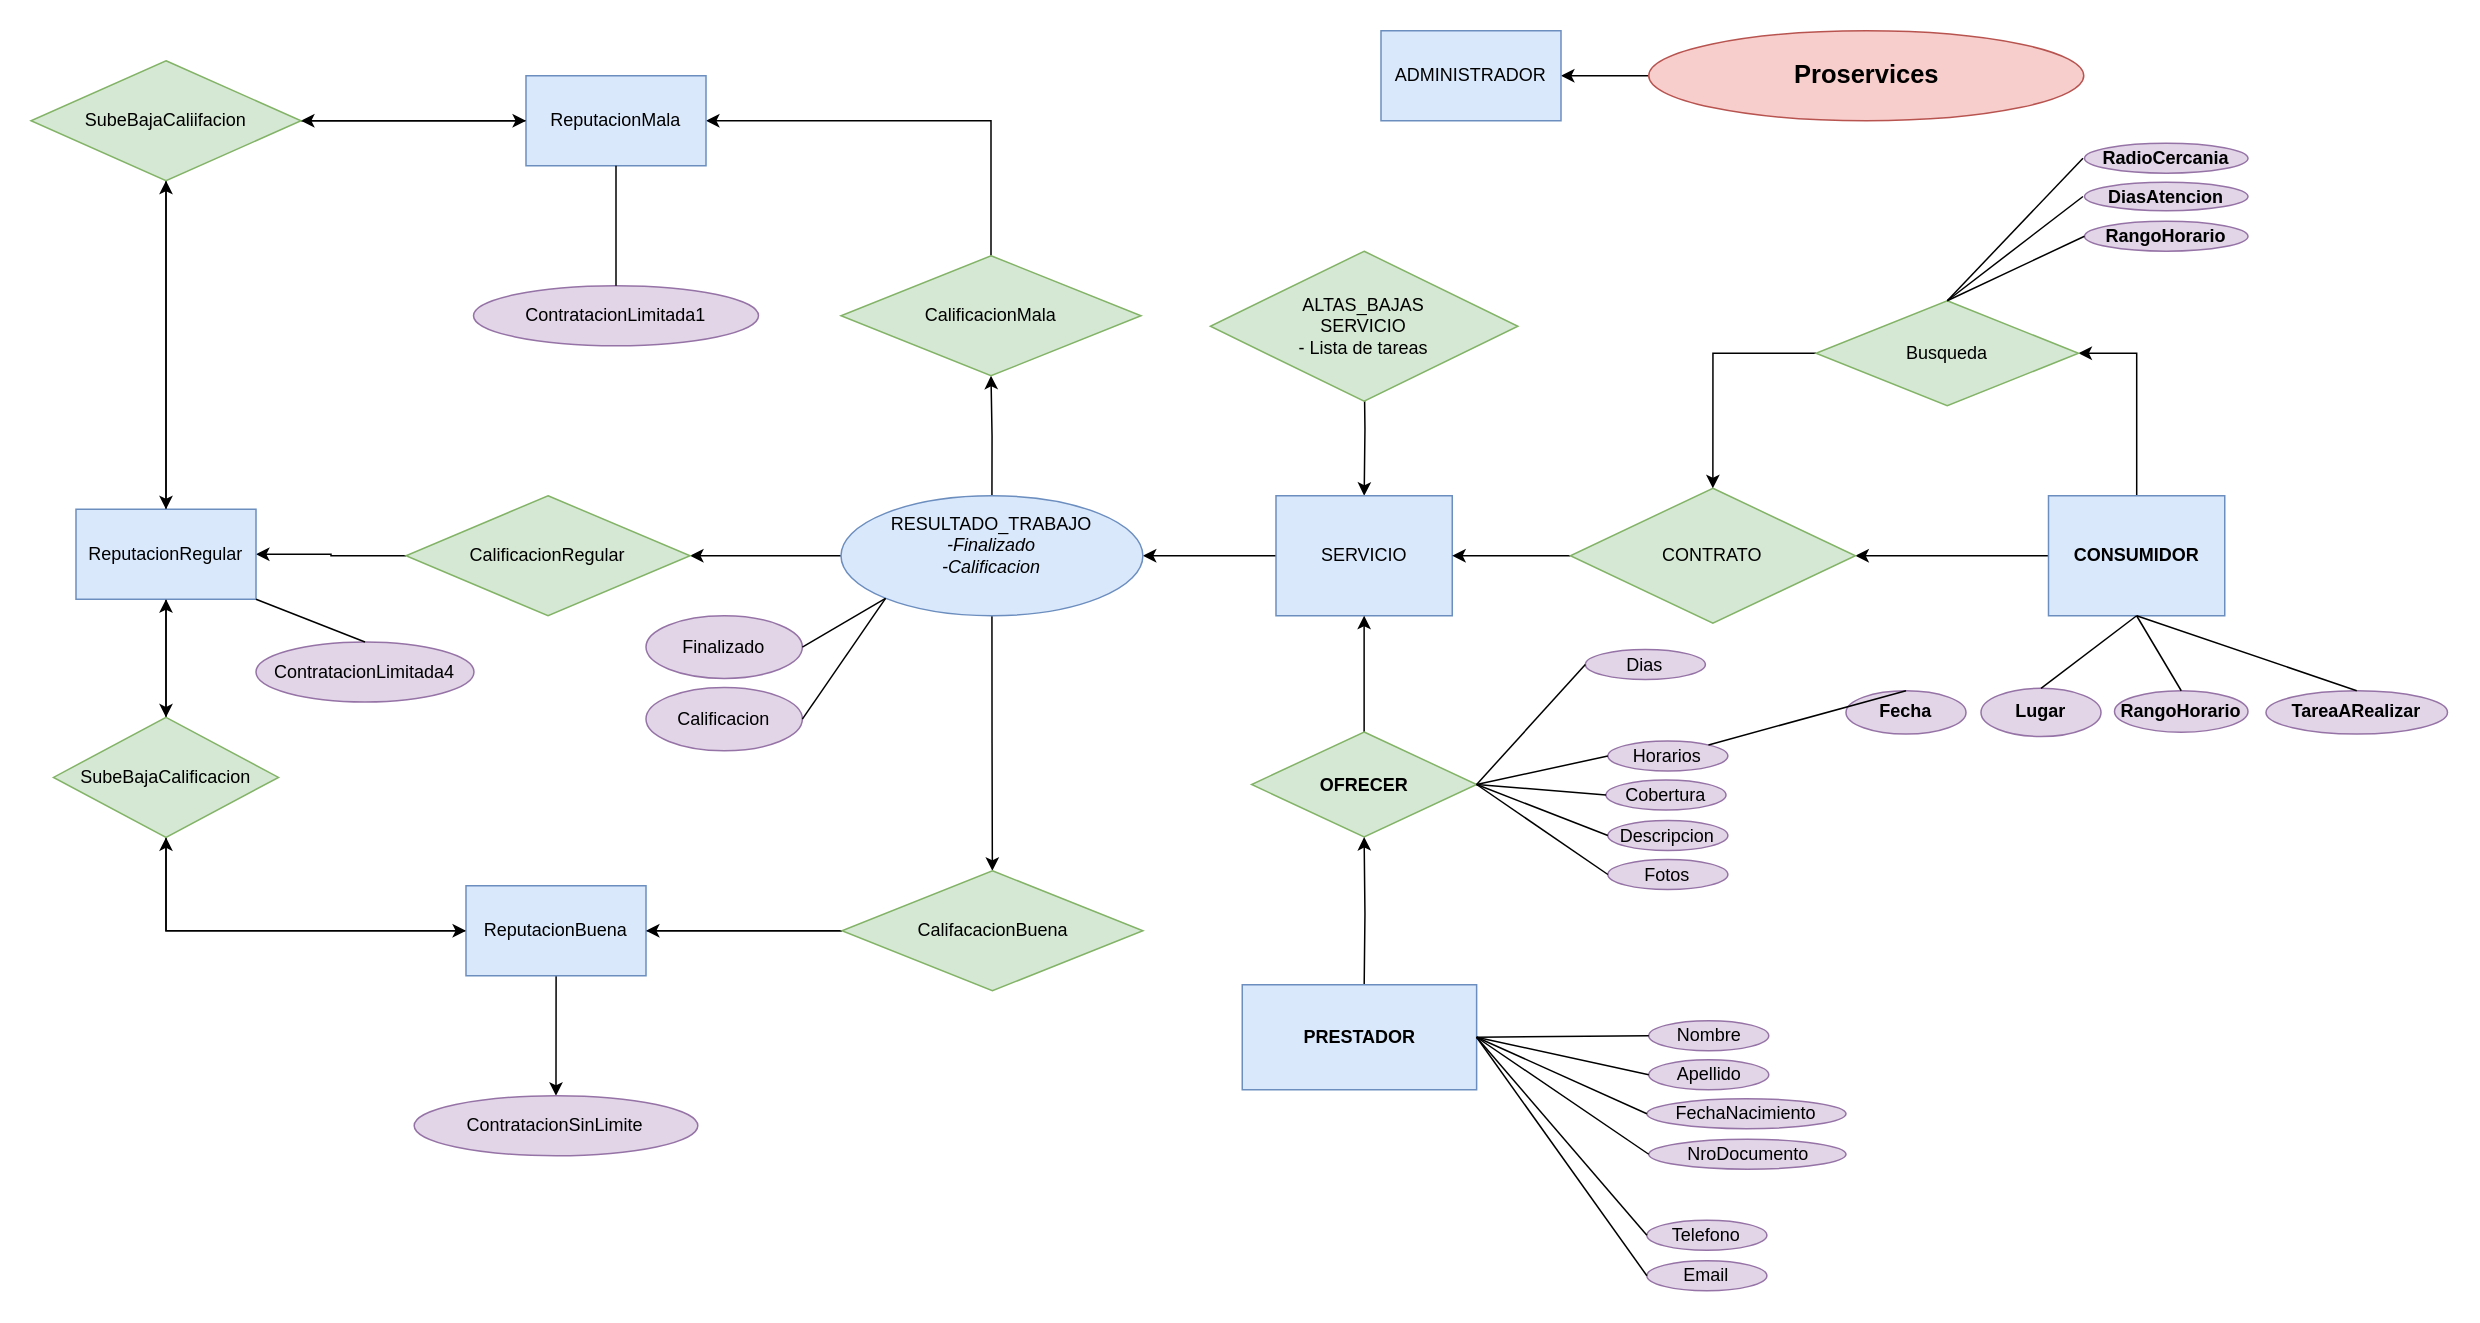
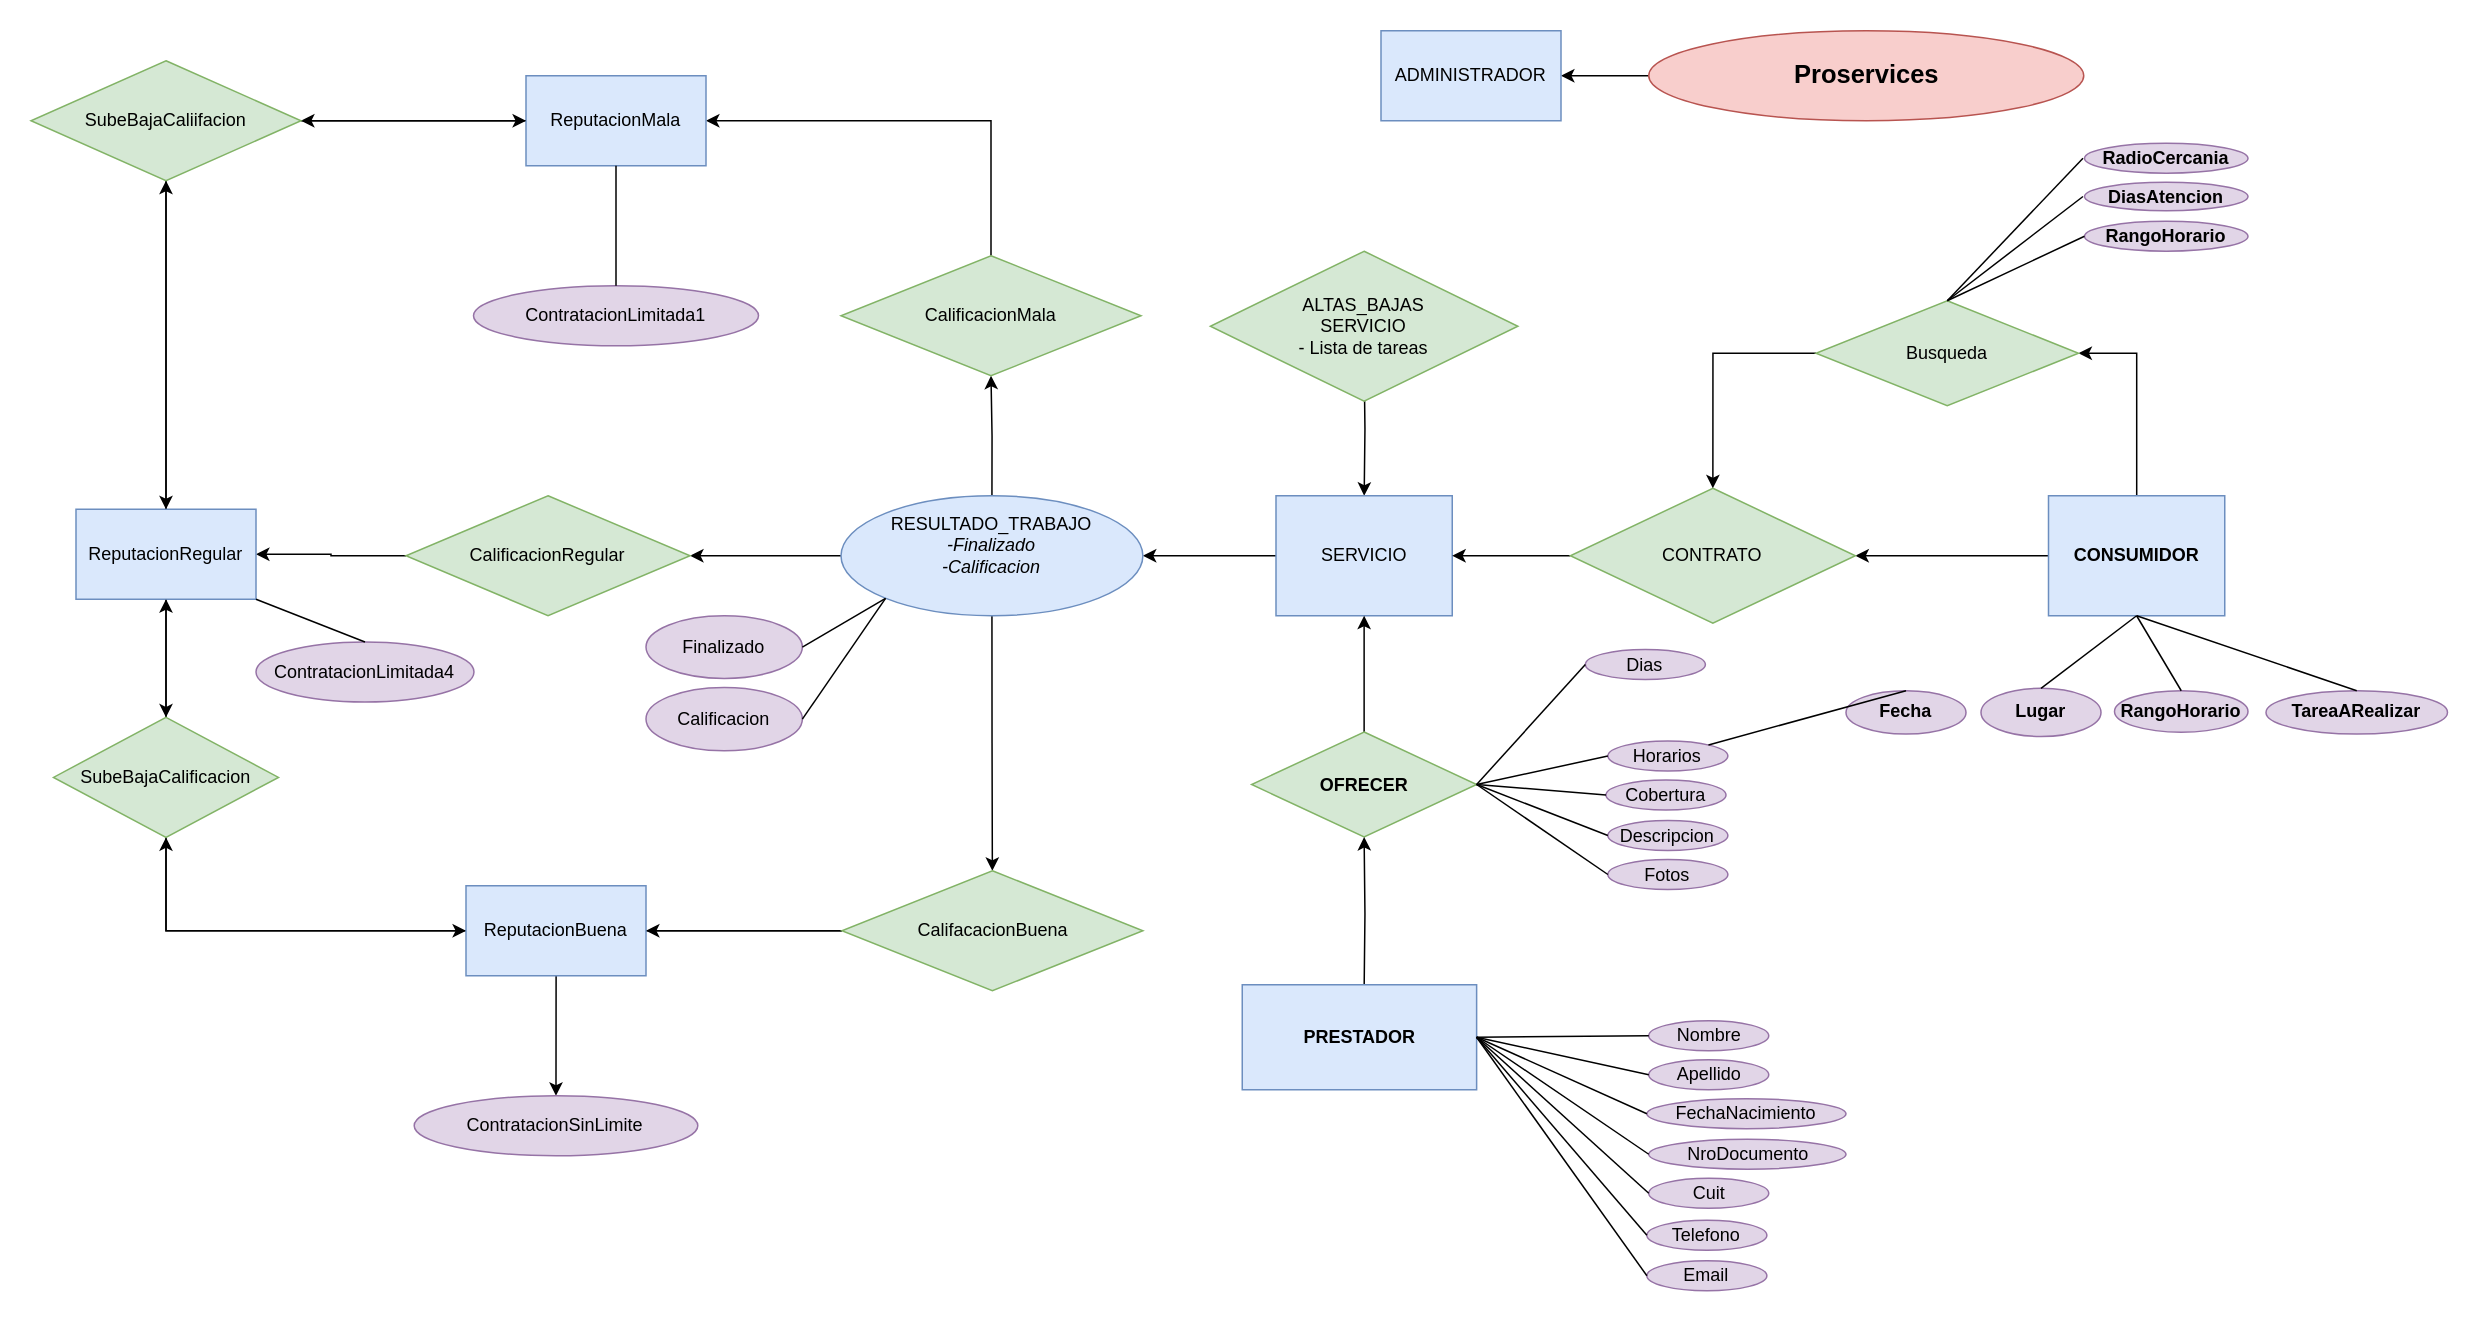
none -> (1569, 1121)
none -> (1709, 1193)
